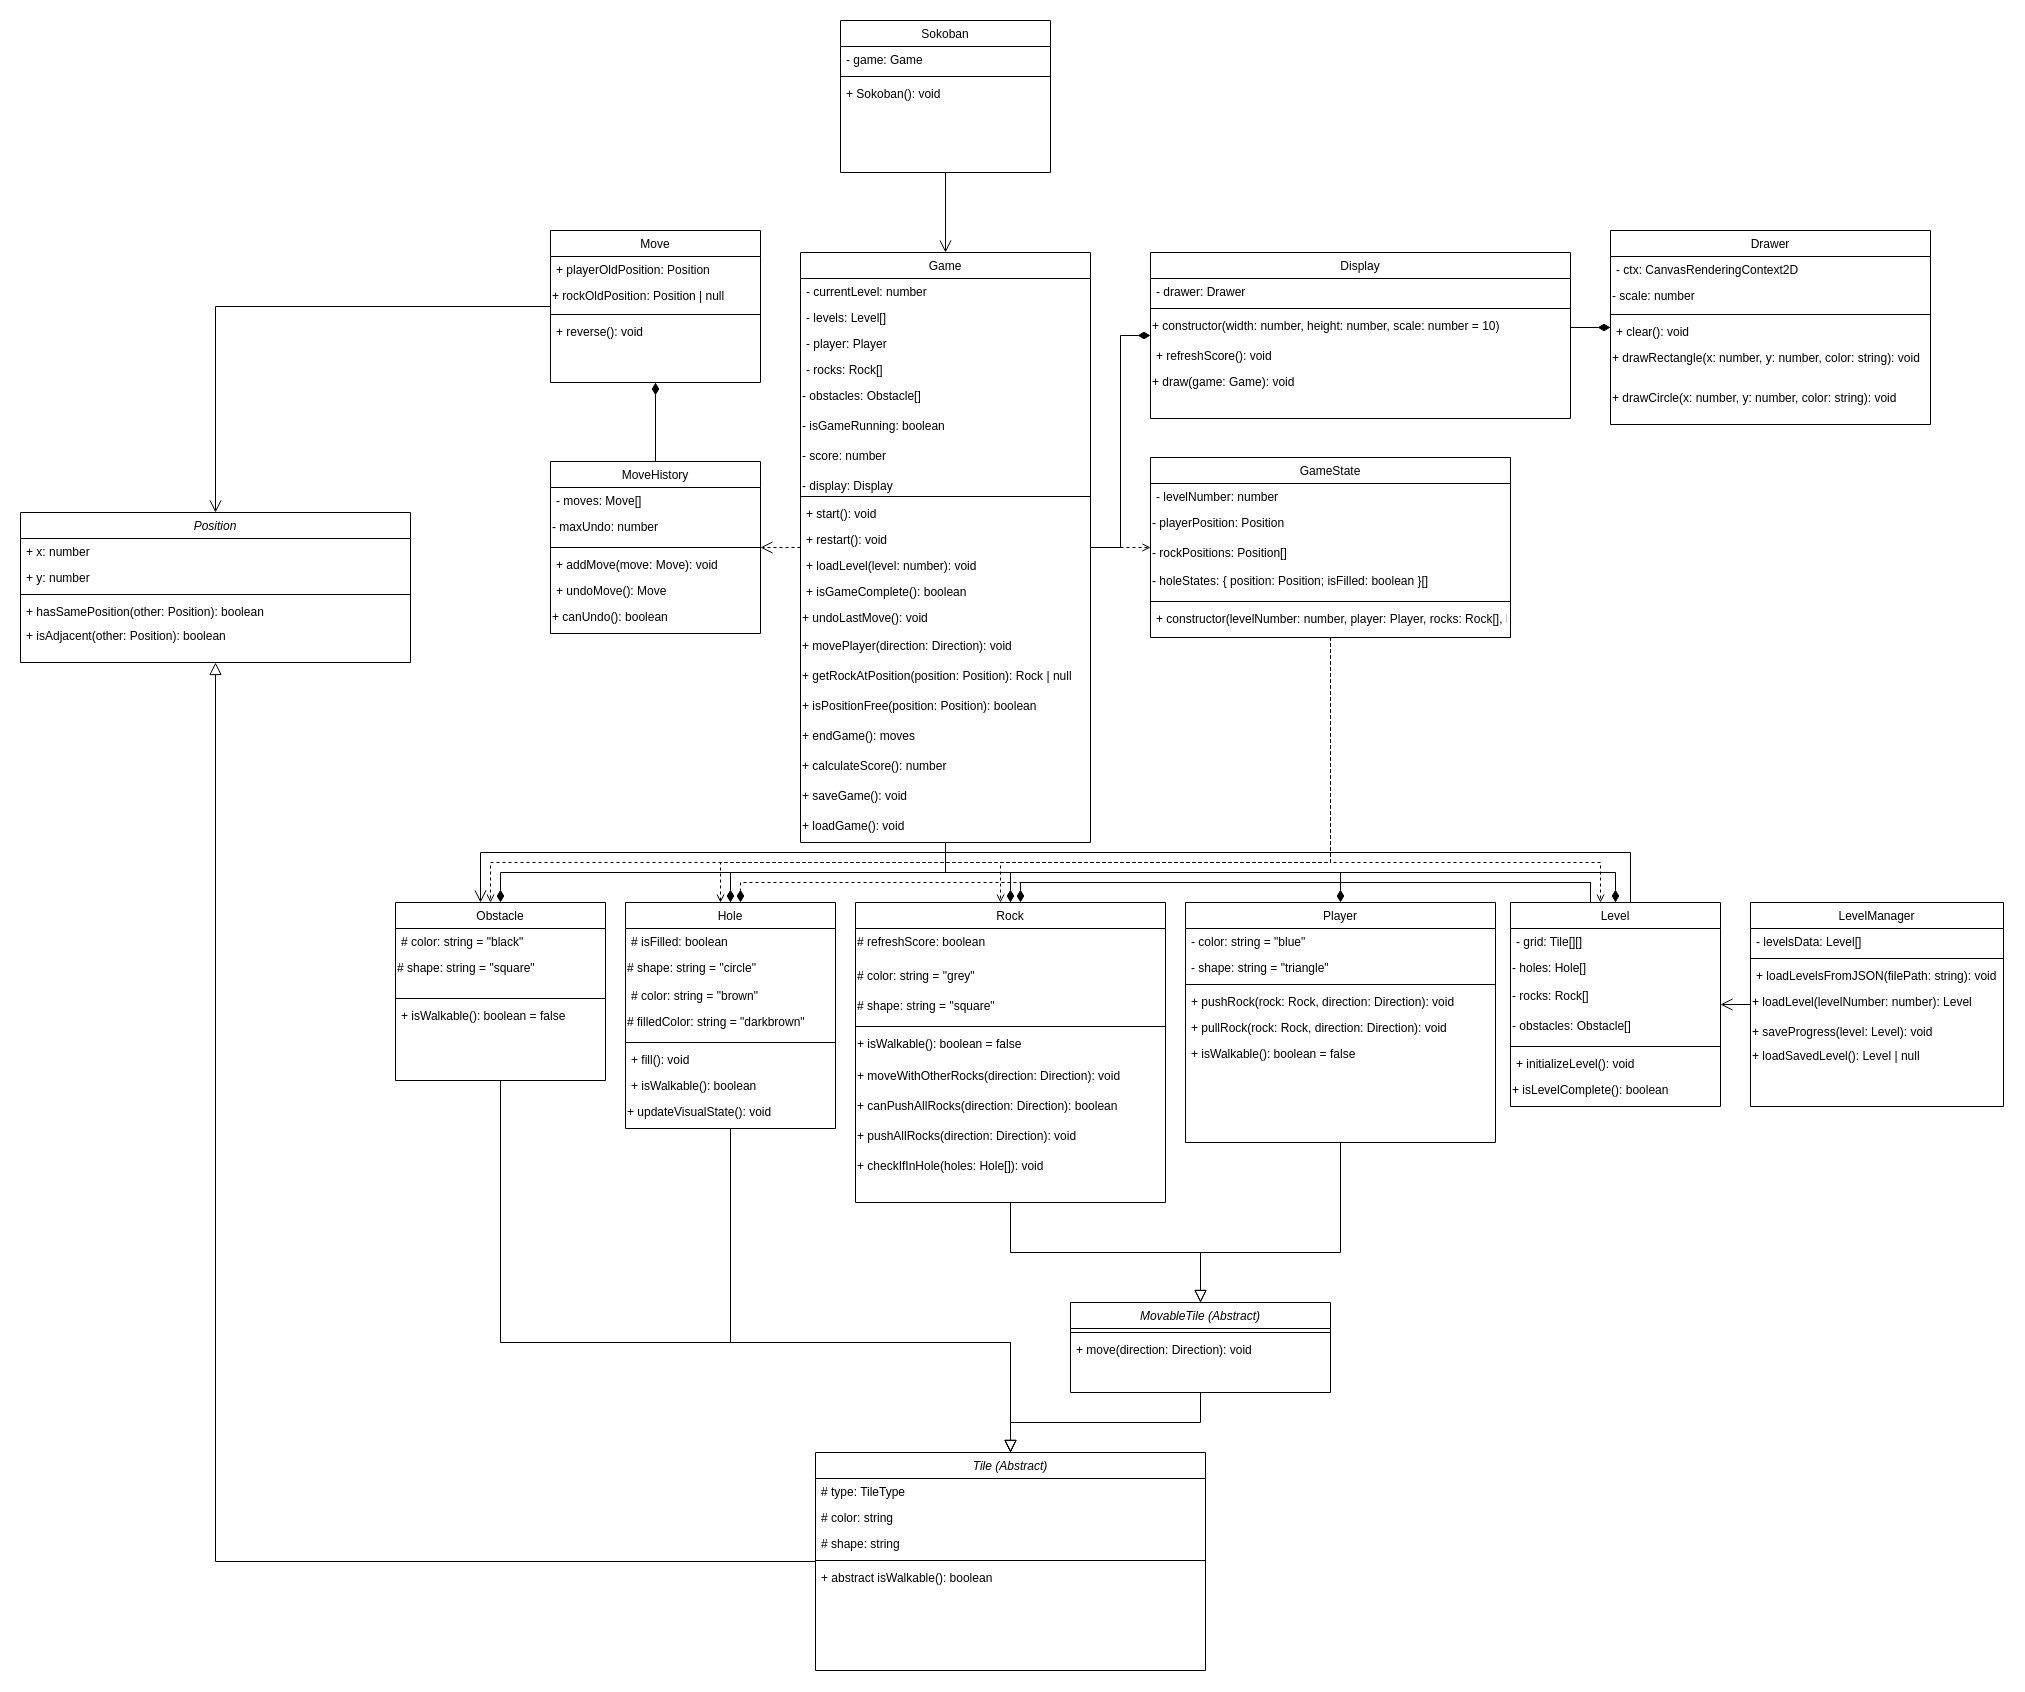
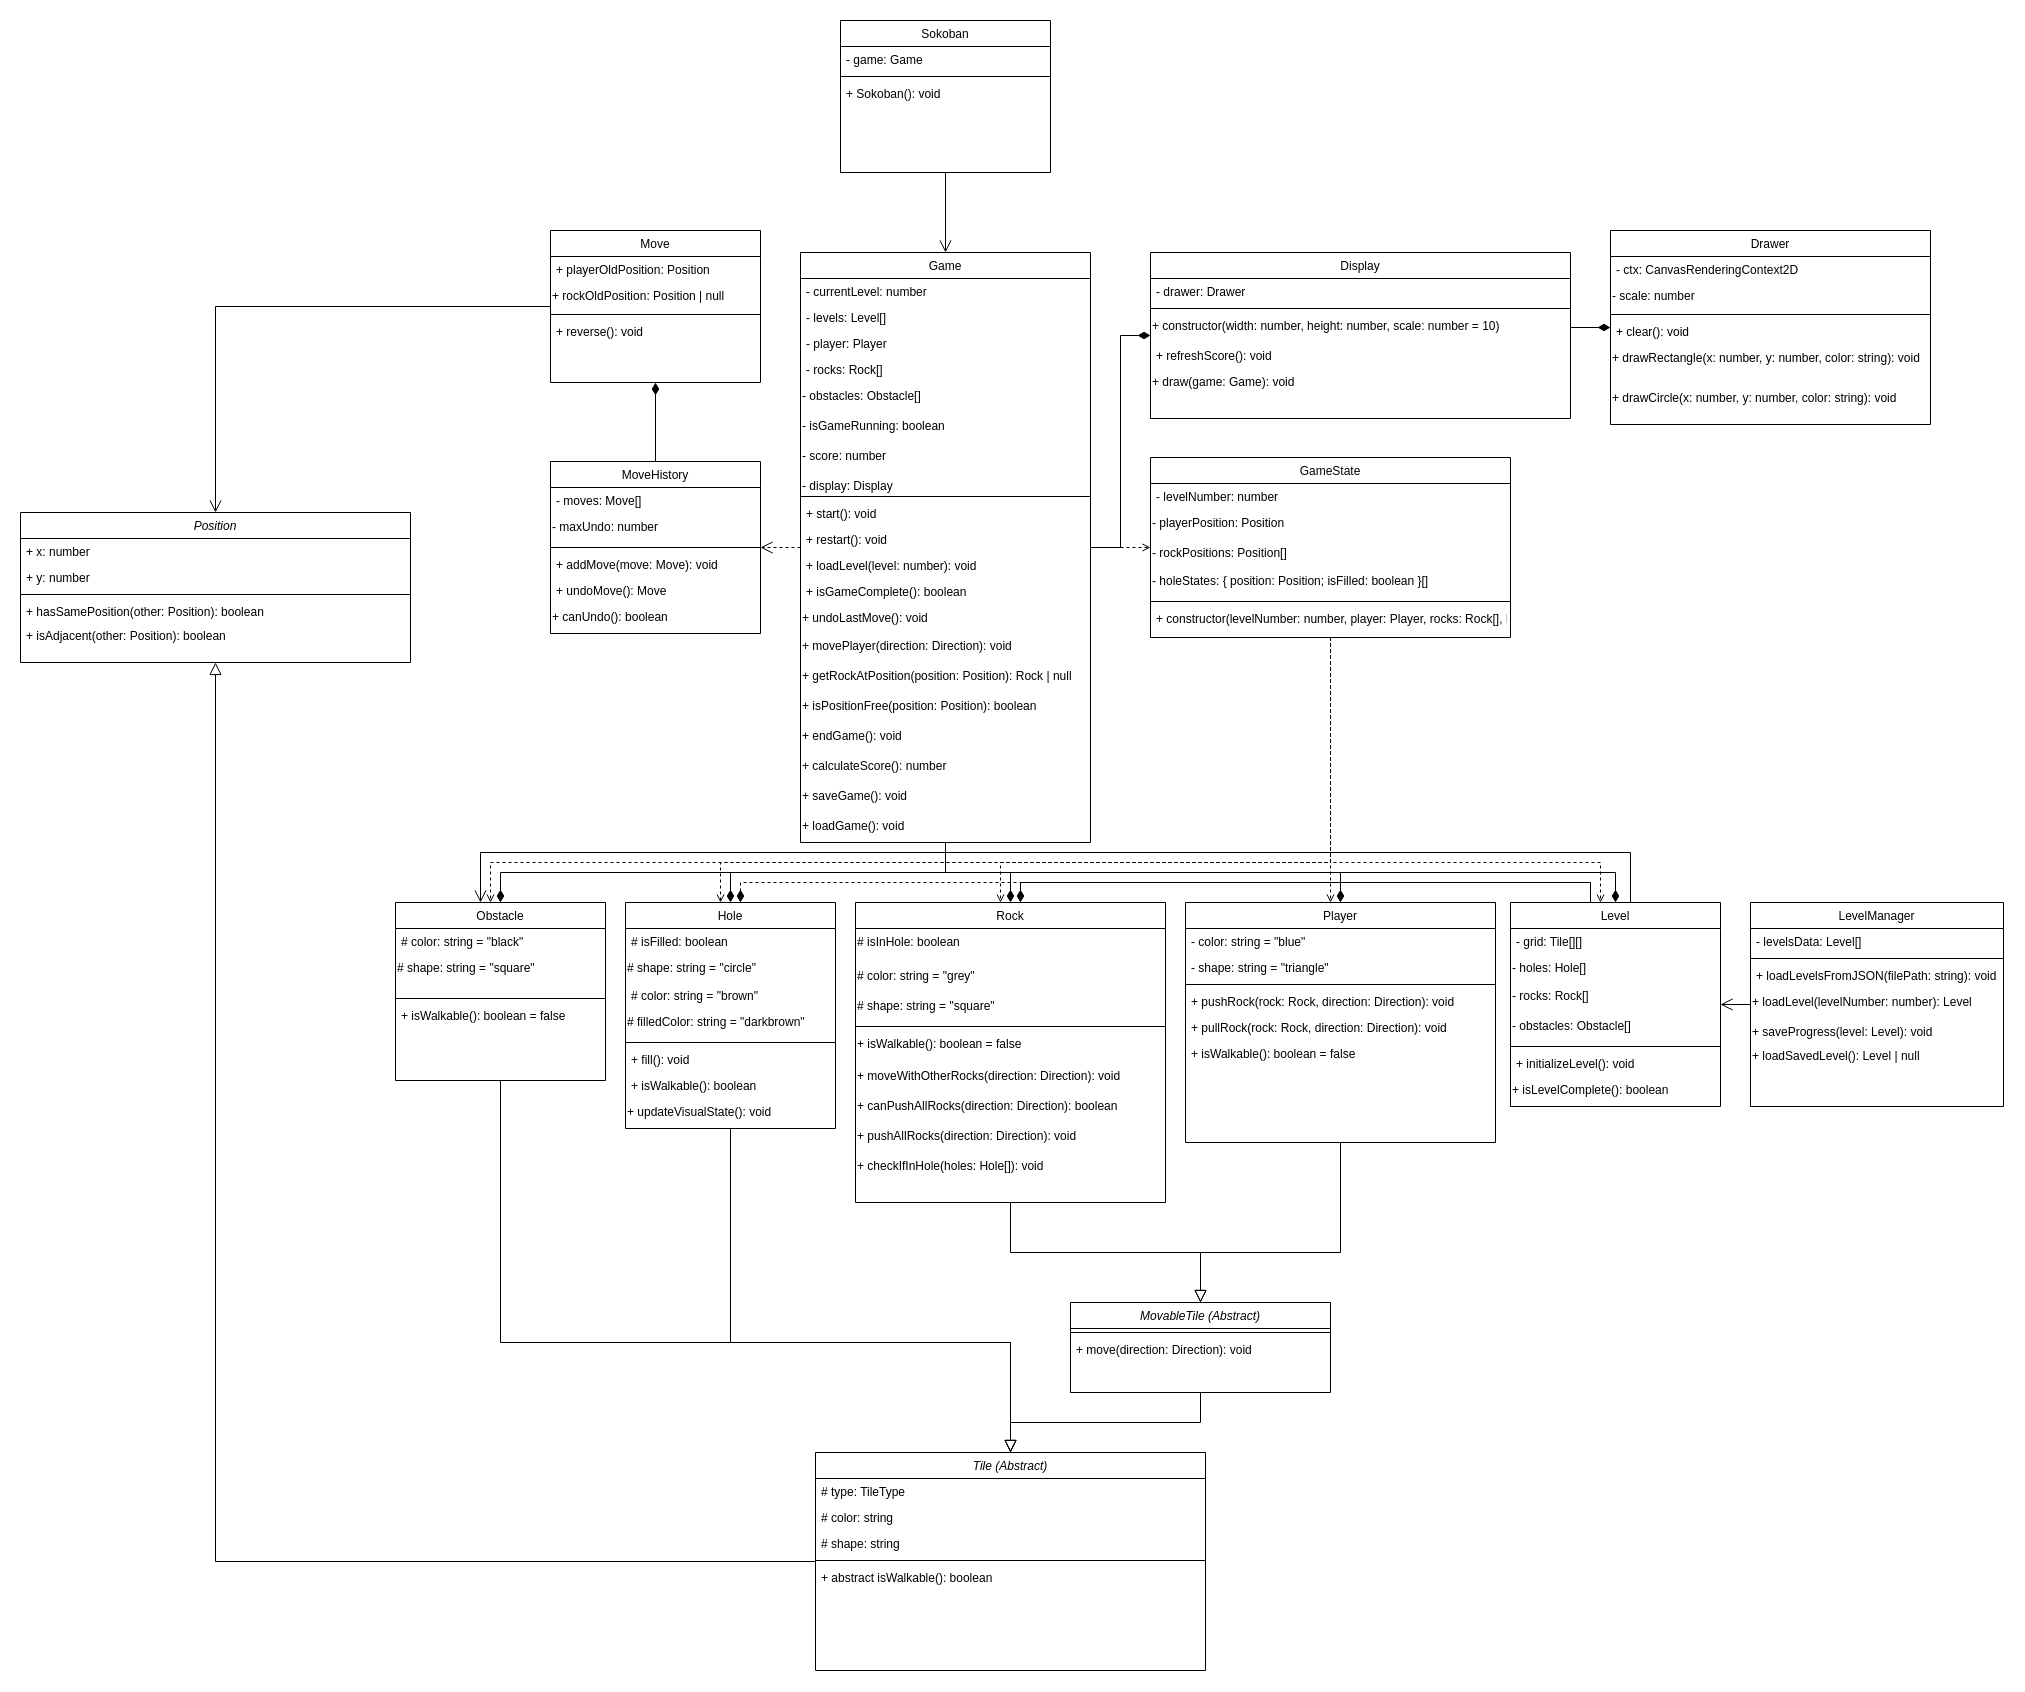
(858, 737) -> (853, 737)
none -> (1331, 880)
(929, 943) -> (912, 943)
